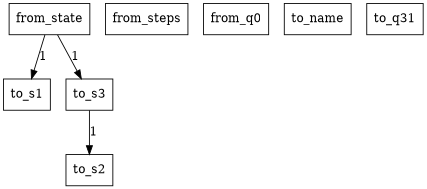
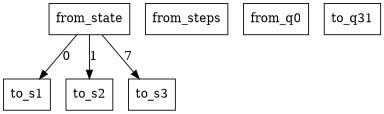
(318, 19) -> none
(43, 57) -> (67, 57)
(76, 57) -> (128, 57)
(89, 128) -> (89, 53)
